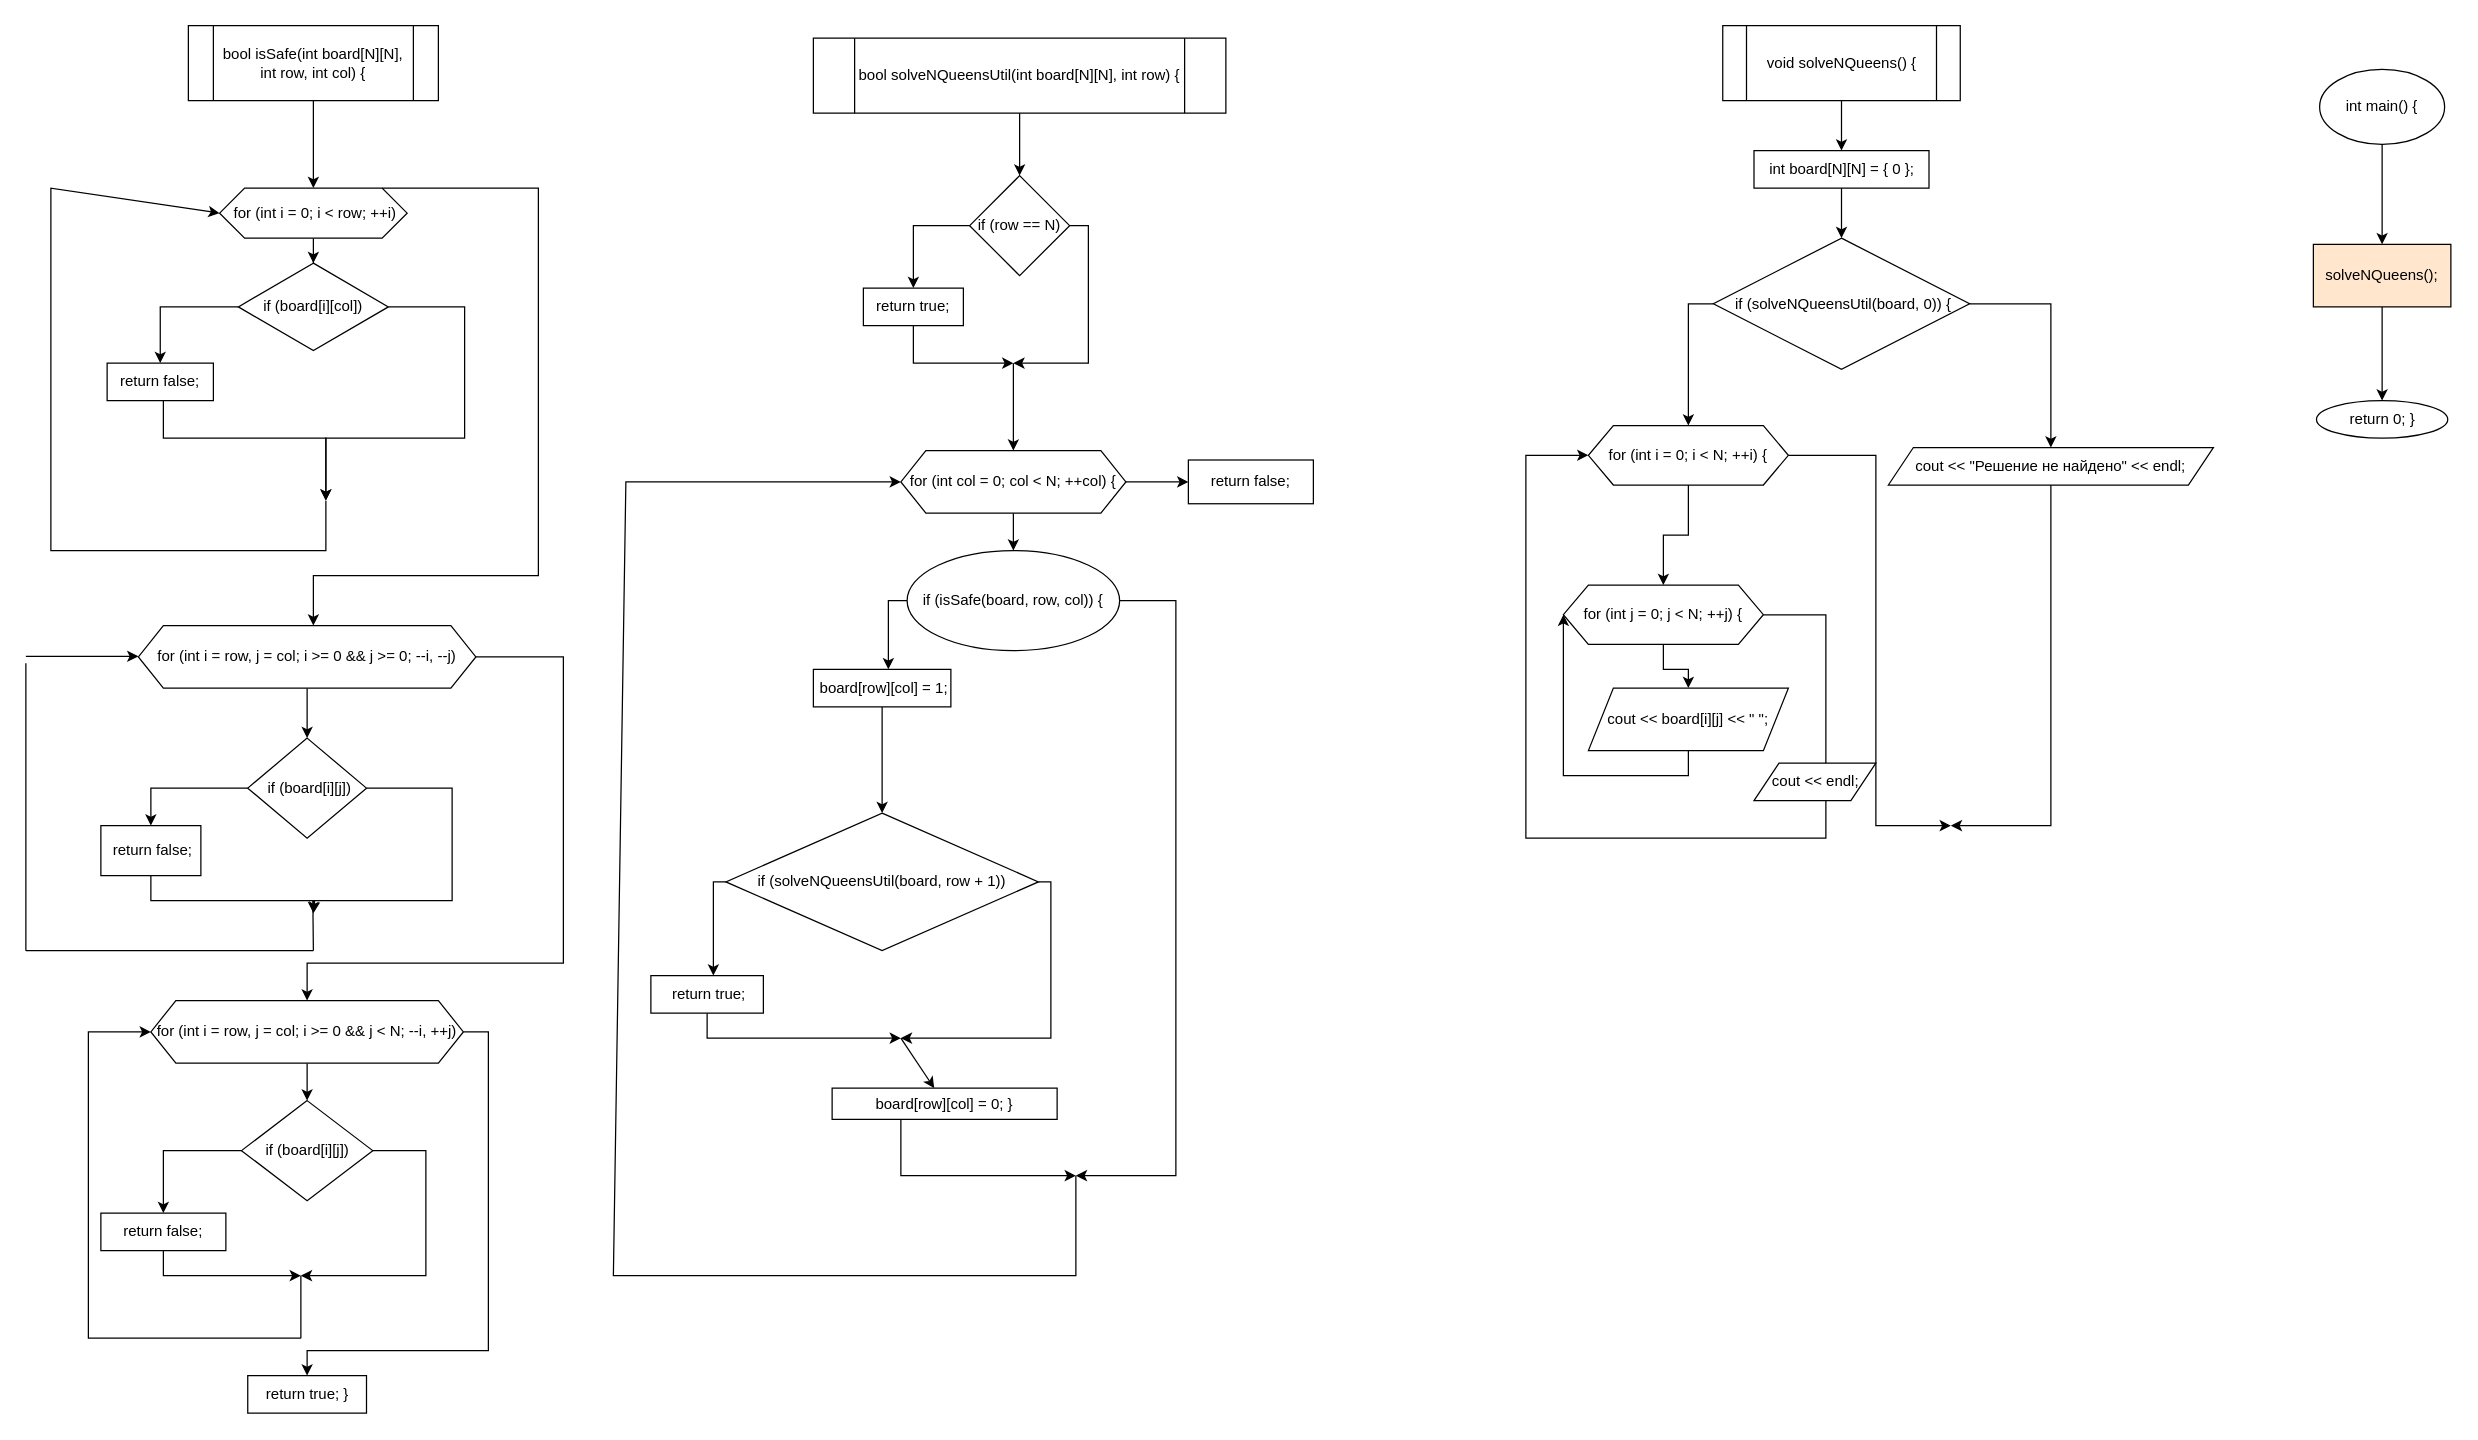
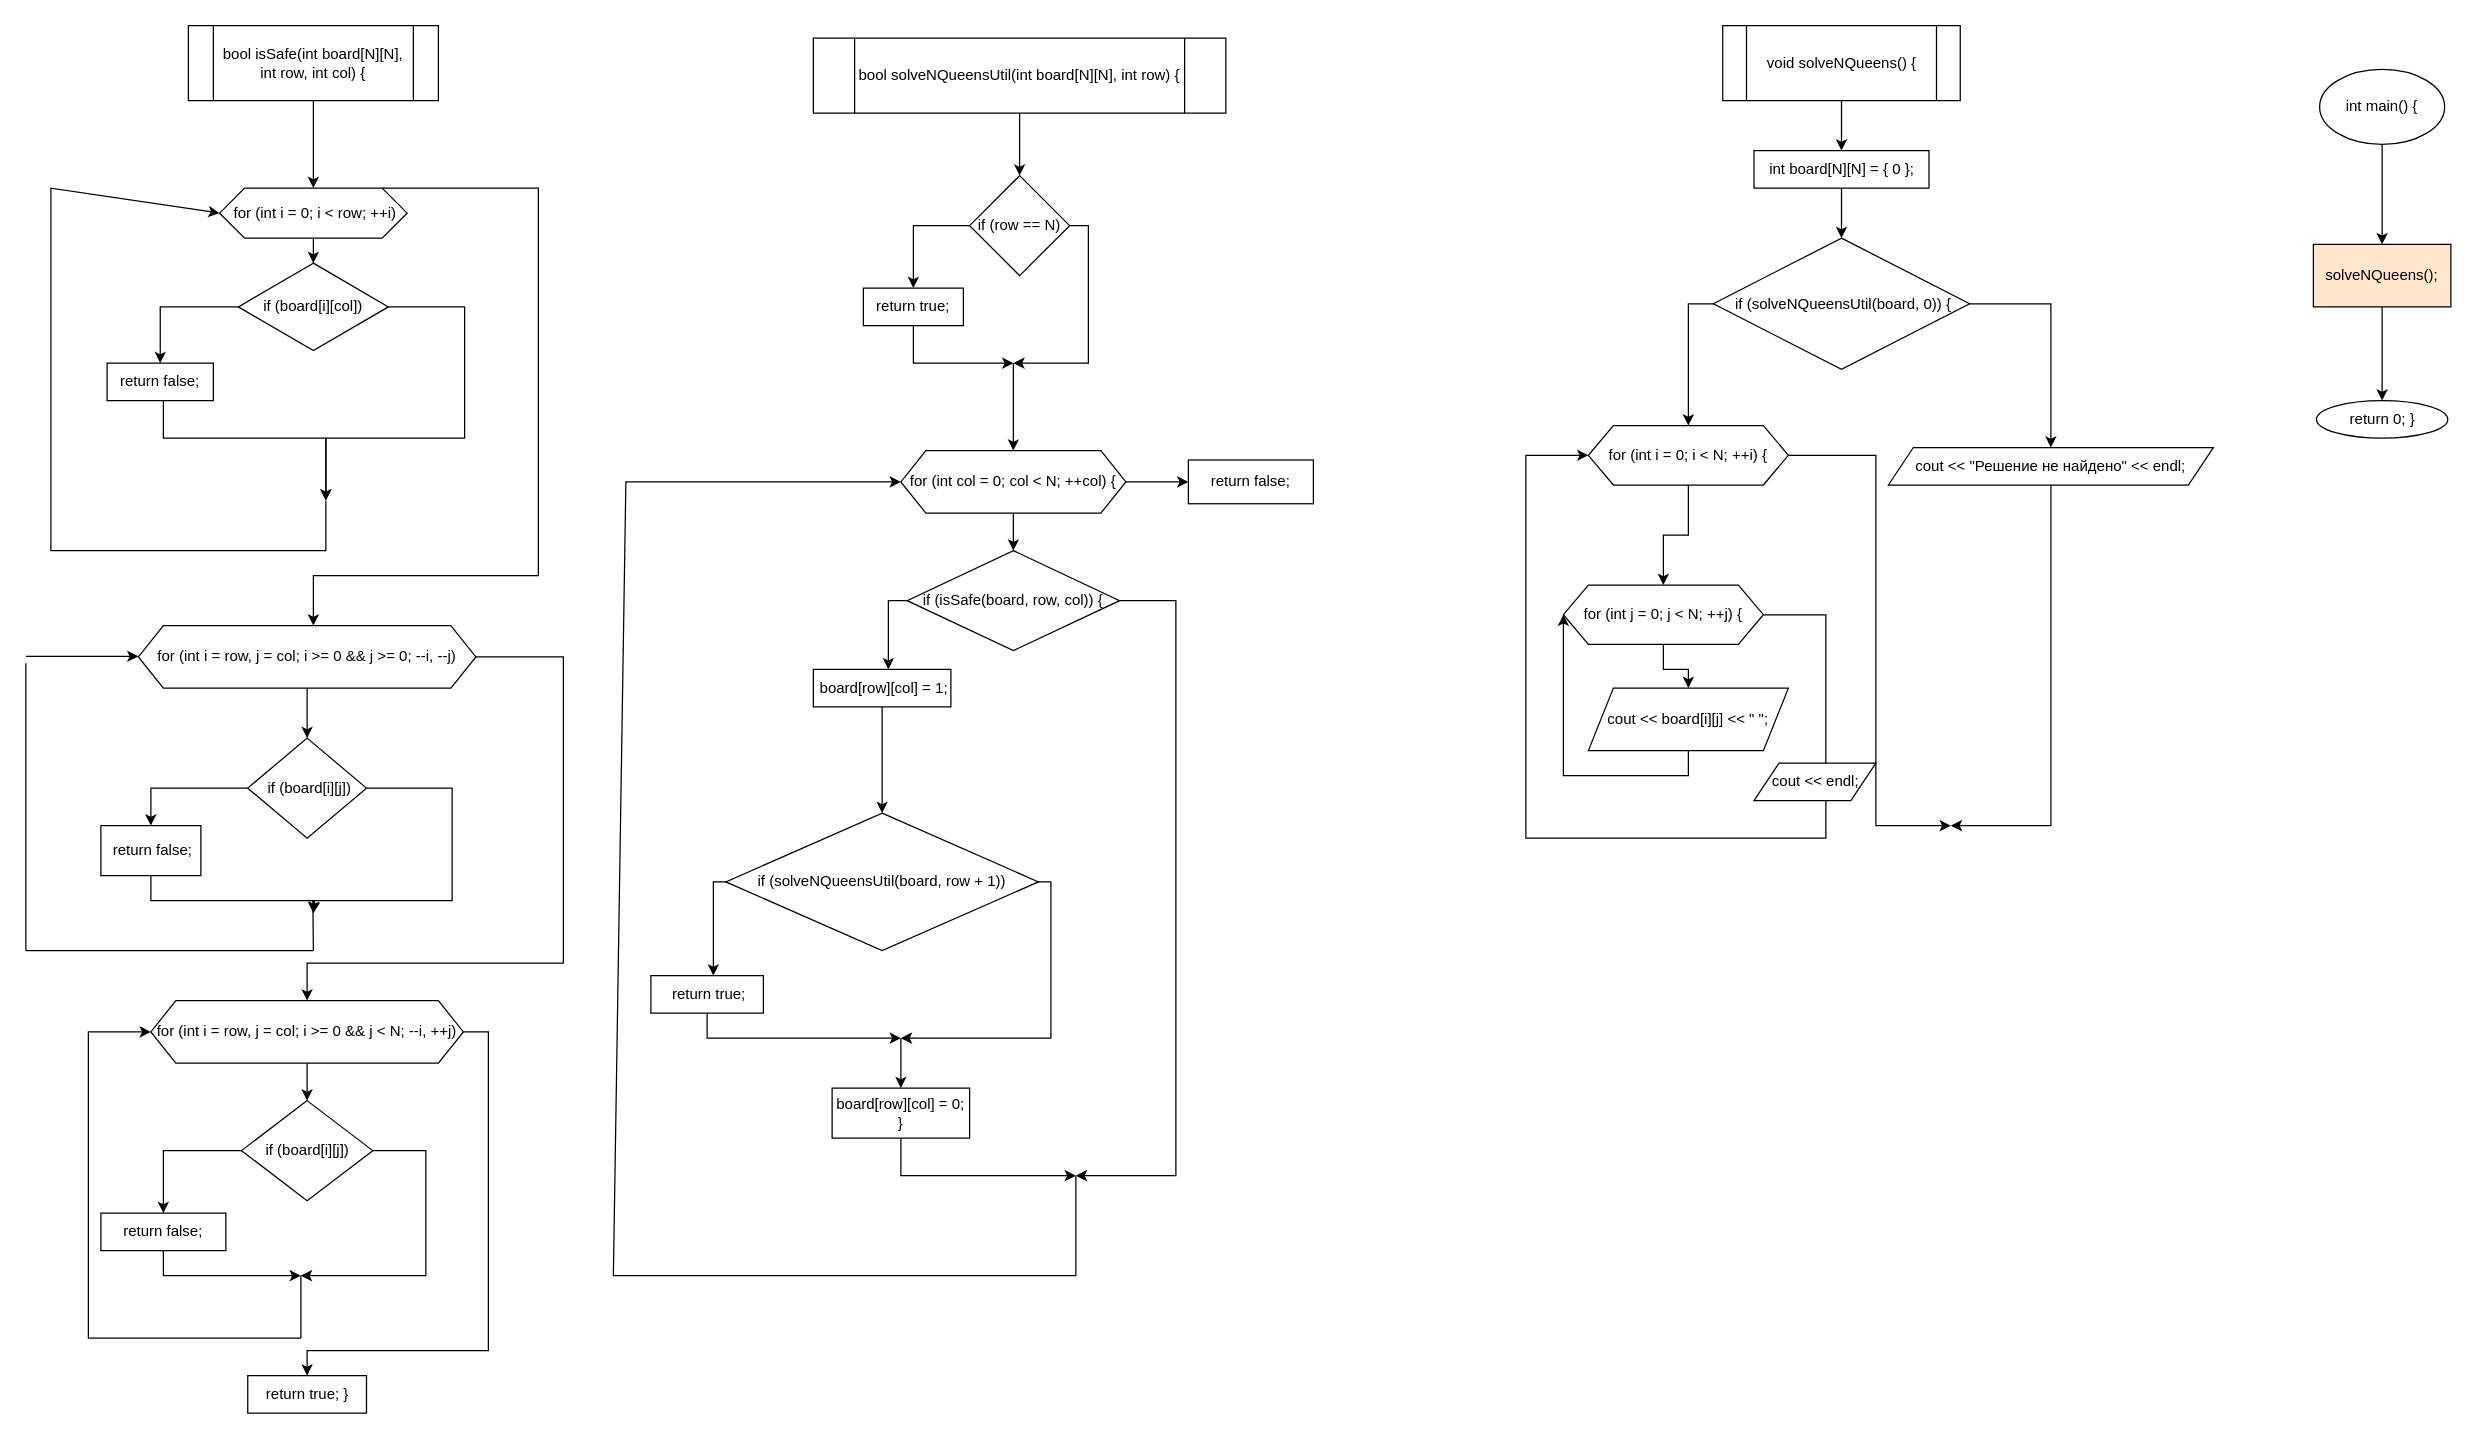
(1013, 601) -> (1013, 601)
(944, 1104) -> (901, 1113)
